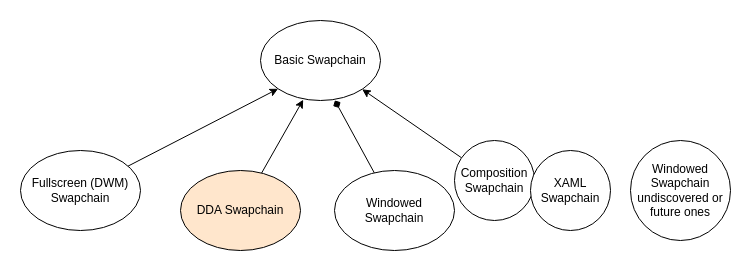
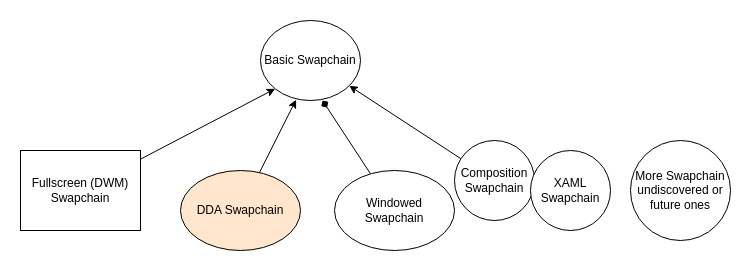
(321, 61) -> (311, 61)
(81, 191) -> (81, 191)
(681, 191) -> (681, 191)
